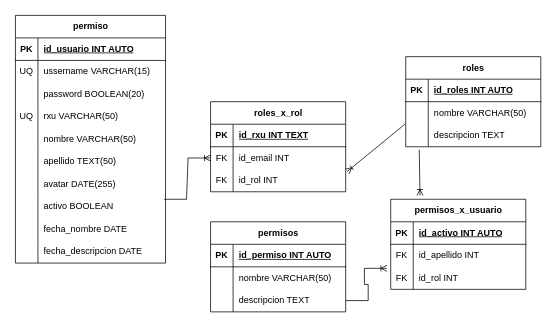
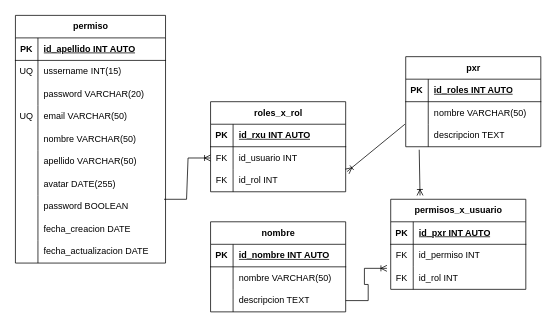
(87, 49) -> (87, 49)
(473, 68) -> (473, 68)
(96, 72) -> (86, 72)
(93, 94) -> (93, 94)
(81, 117) -> (83, 117)
(273, 135) -> (273, 135)
(264, 158) -> (271, 158)
(82, 162) -> (90, 162)
(77, 207) -> (83, 207)
(86, 229) -> (89, 229)
(278, 233) -> (278, 233)
(460, 233) -> (453, 233)
(96, 252) -> (100, 252)
(282, 255) -> (281, 255)
(451, 255) -> (451, 255)
